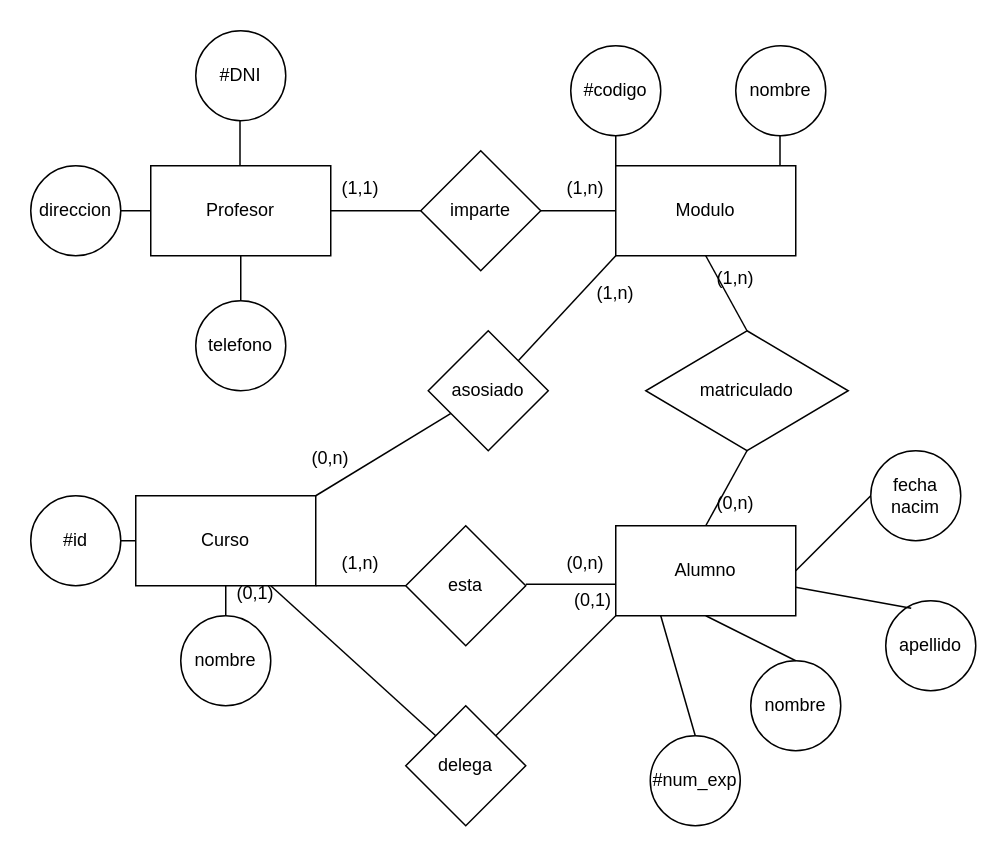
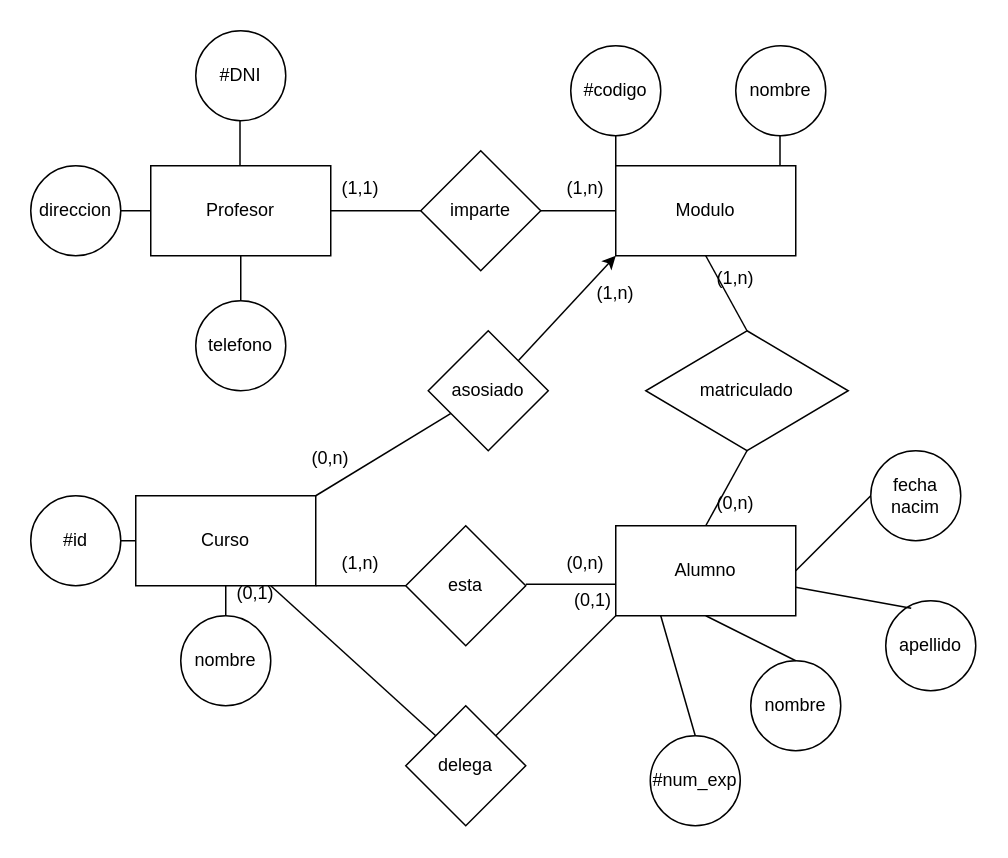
(611, 261) -> (608, 264)
